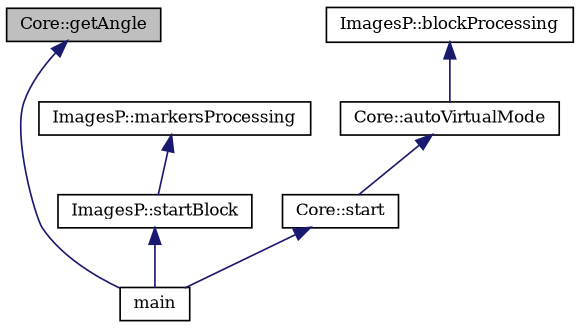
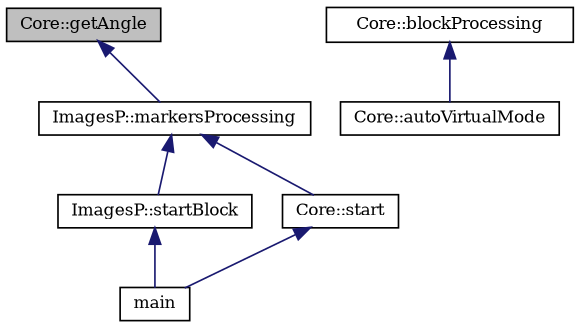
(450, 25) -> (450, 25)
(389, 170) -> (265, 169)
(29, 186) -> (135, 78)
